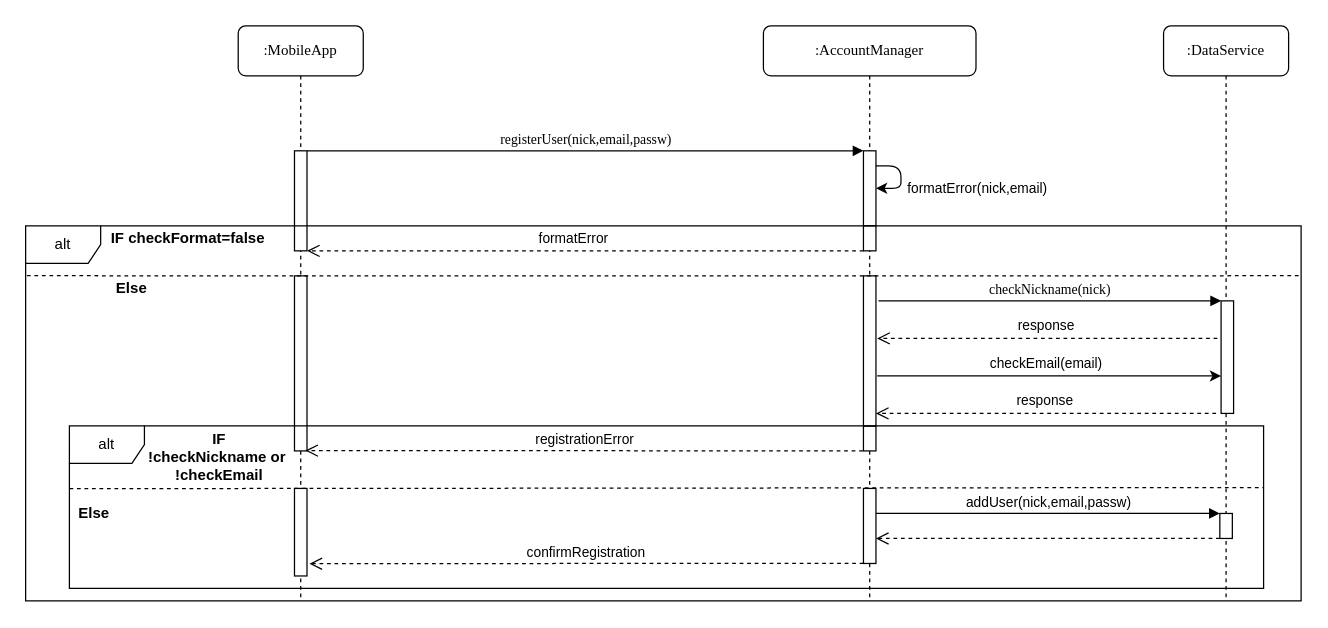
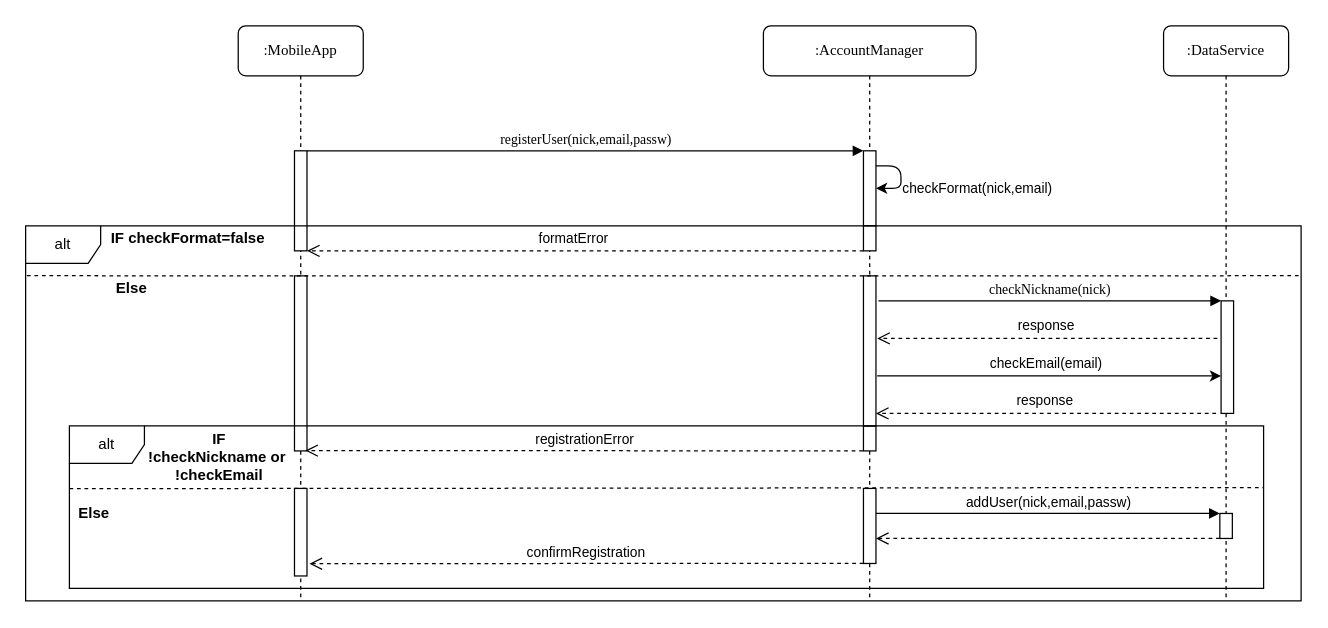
(978, 188) -> (978, 188)
